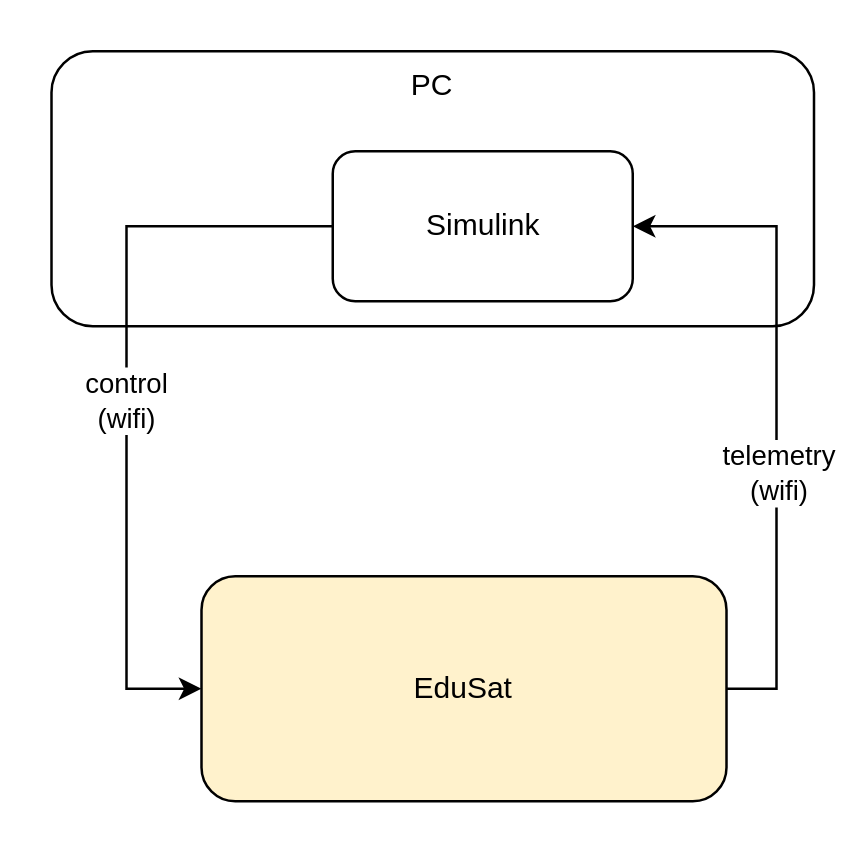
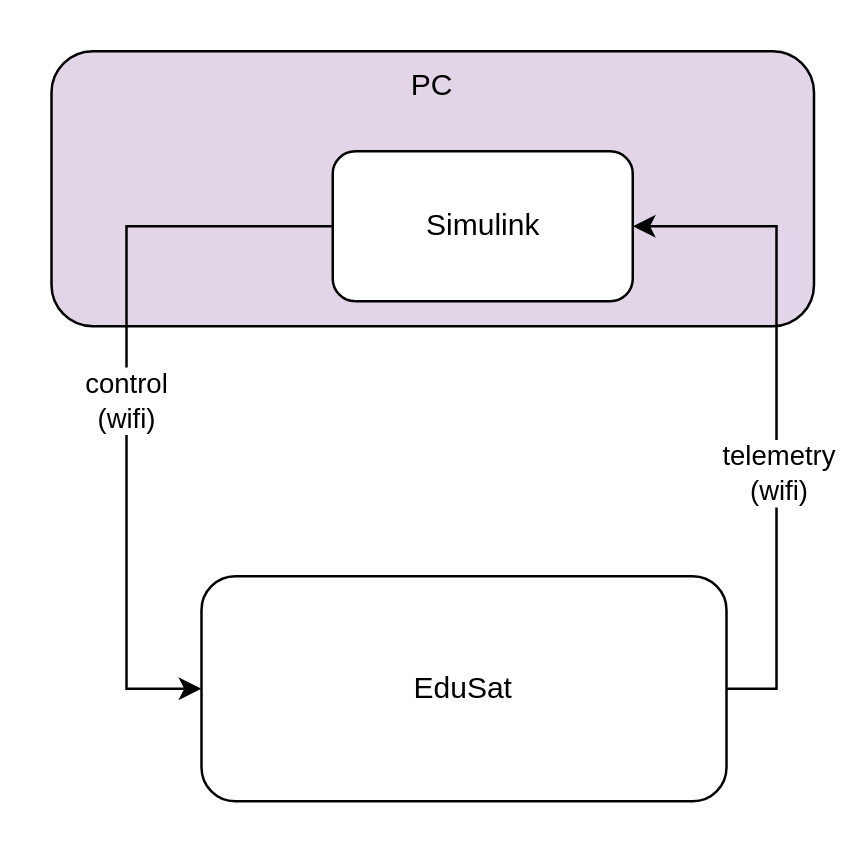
(433, 87) -> (433, 87)
(464, 689) -> (464, 689)
